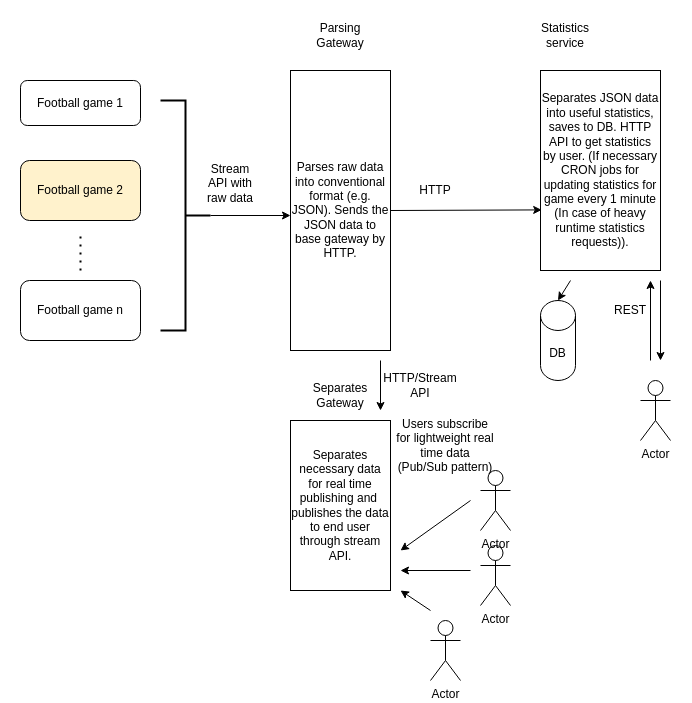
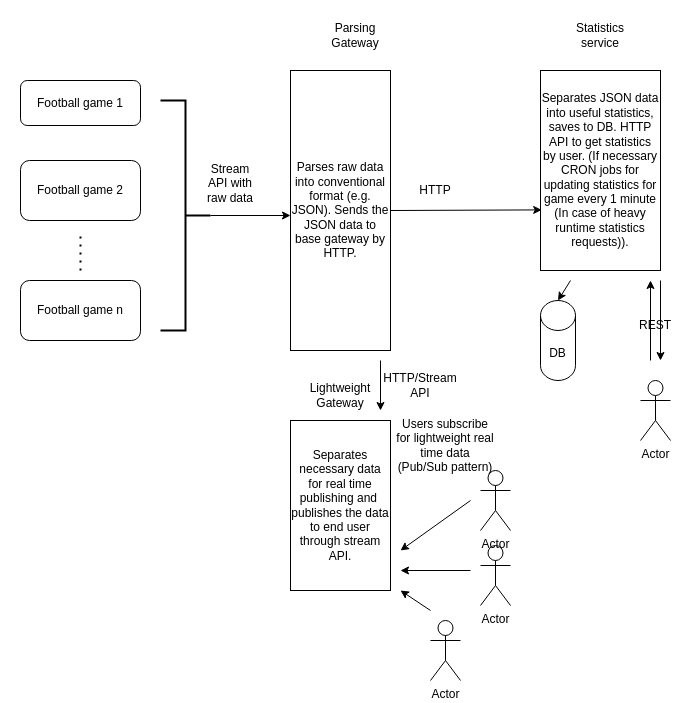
(341, 36) -> (356, 36)
(566, 36) -> (601, 36)
(81, 191) -> (81, 191)
(631, 311) -> (656, 326)
(341, 396) -> (341, 396)
